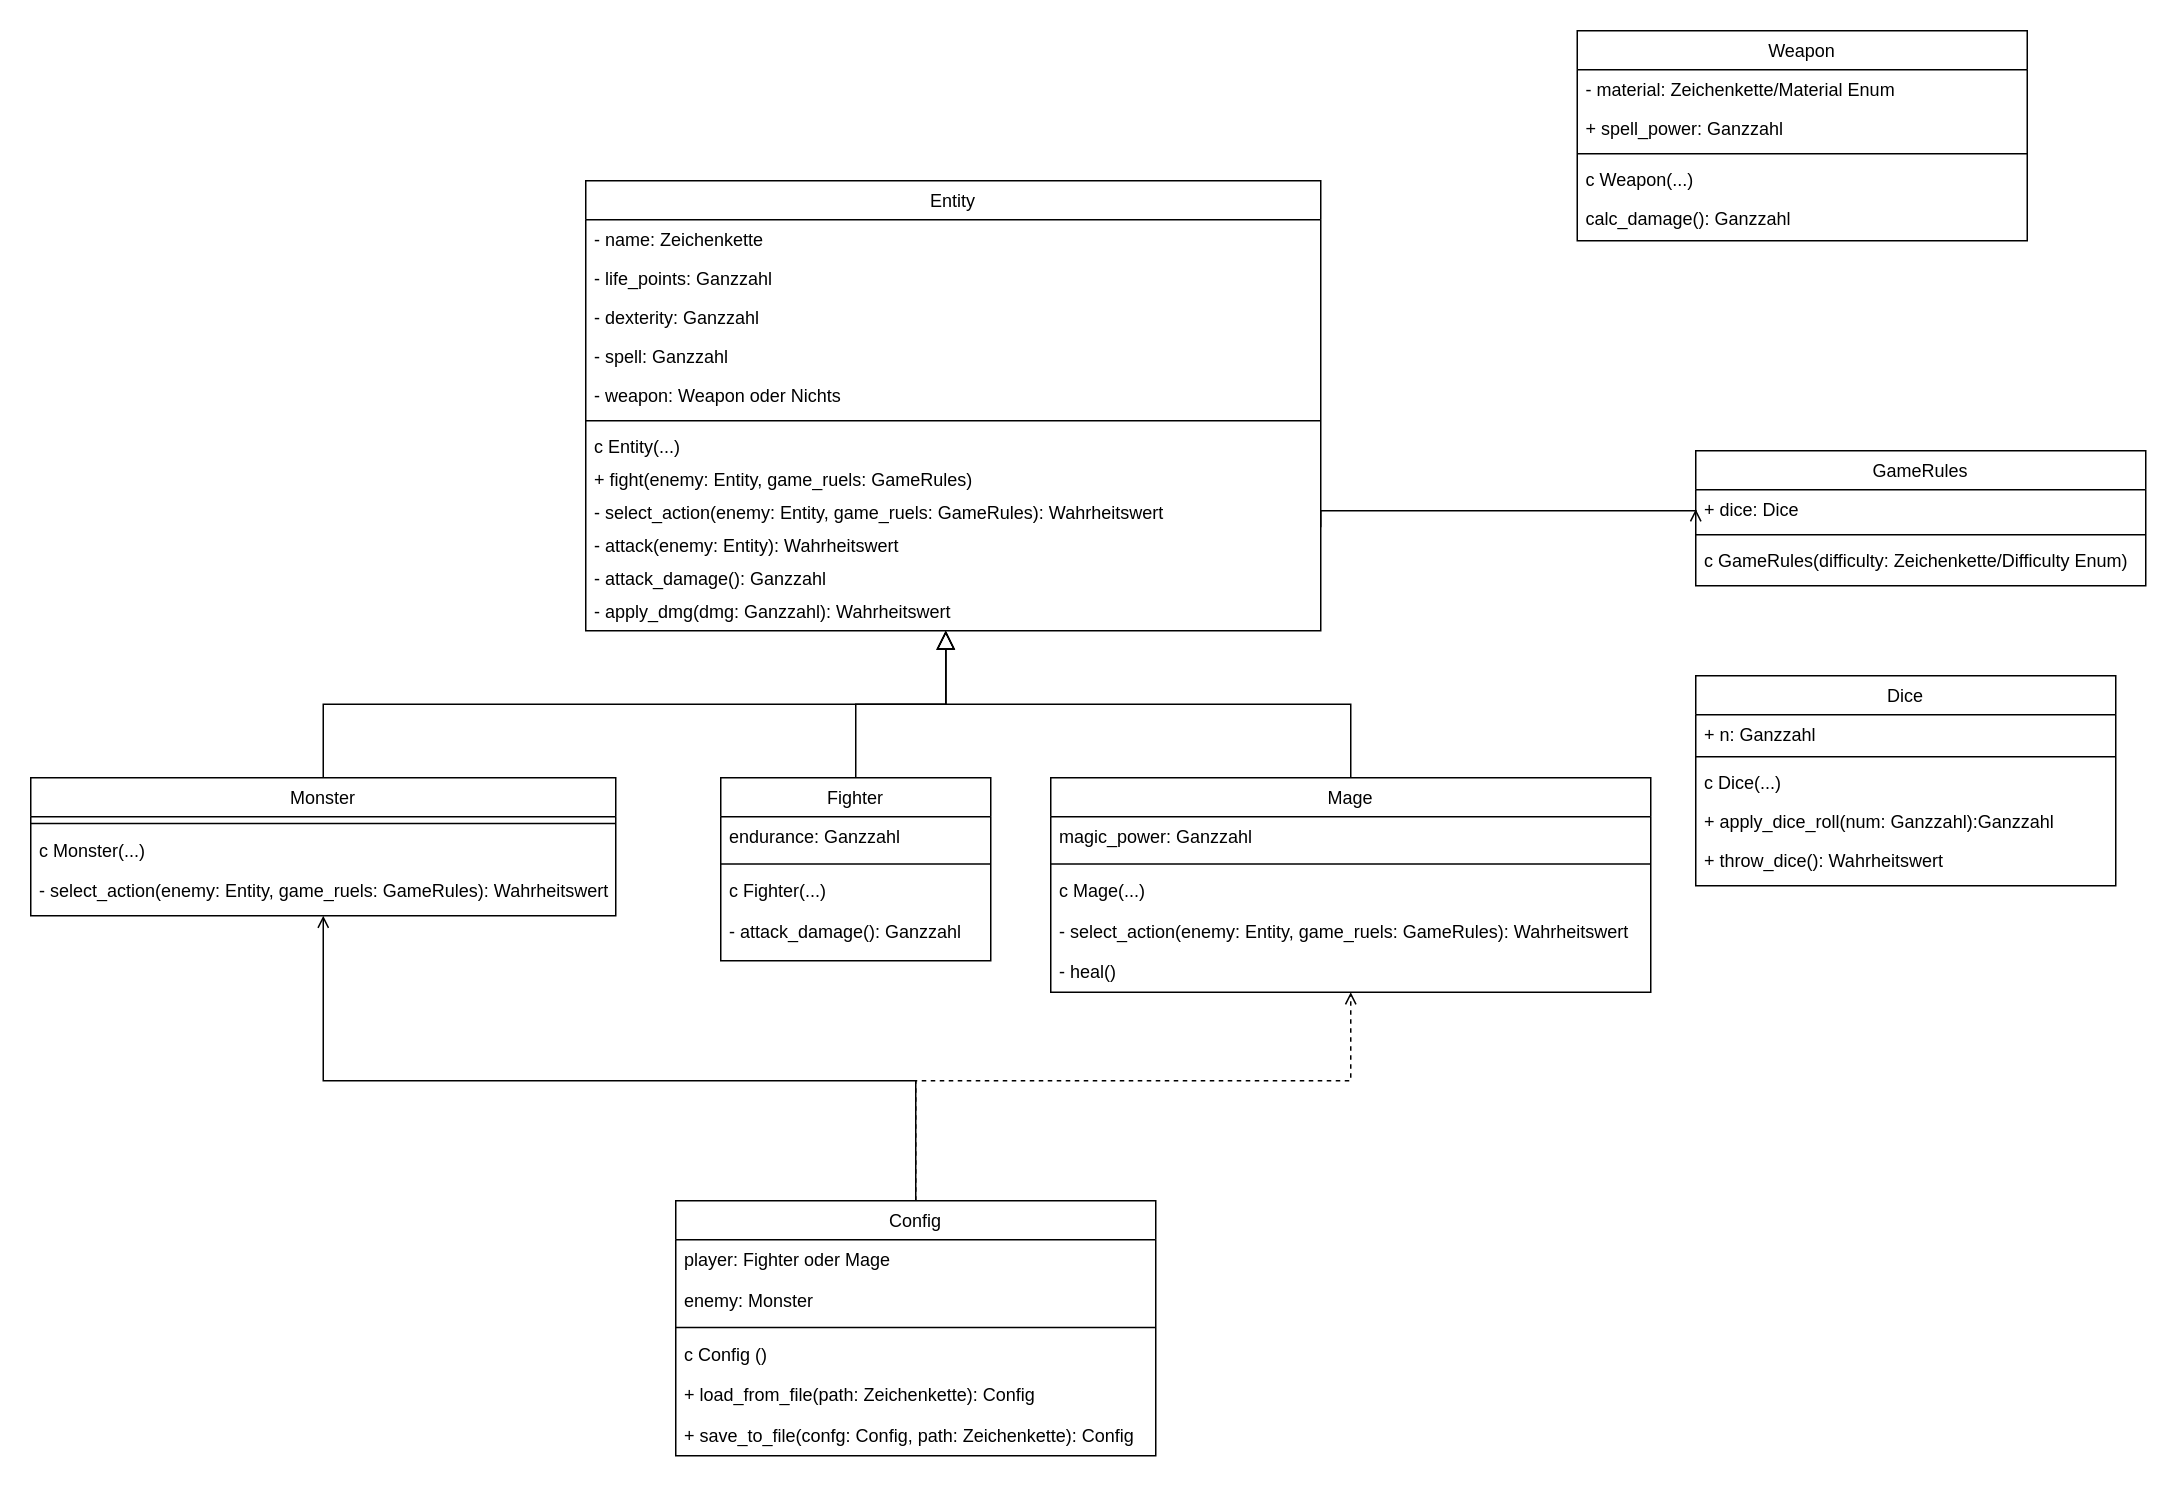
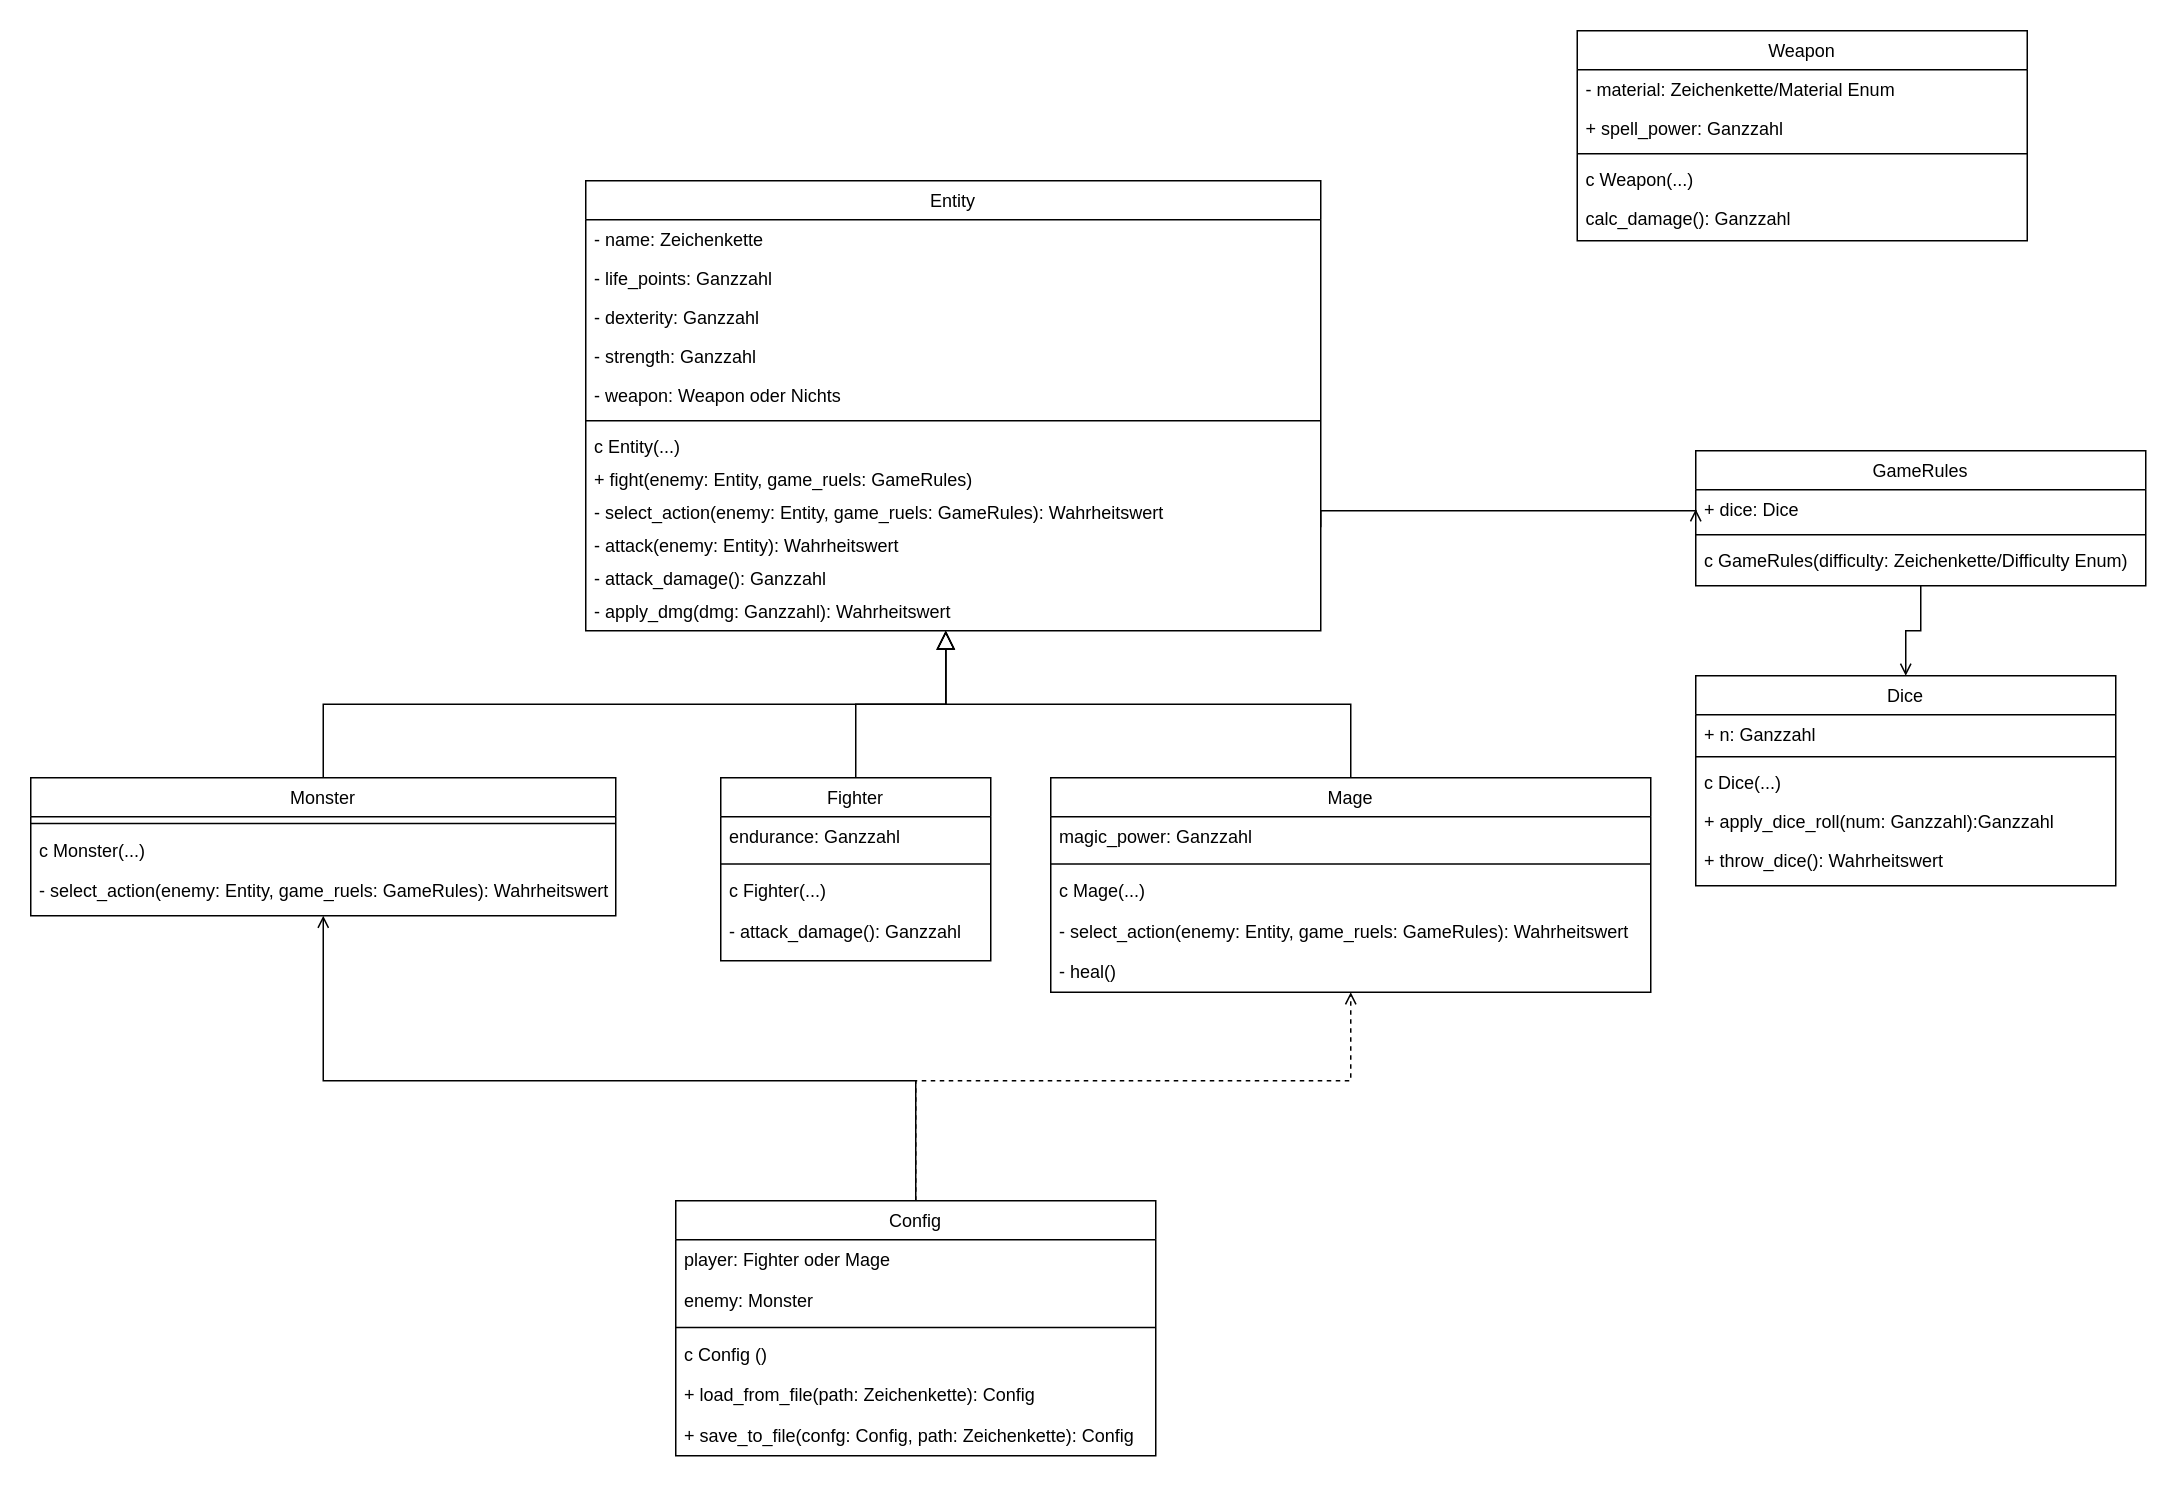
(666, 357) -> (685, 357)
none -> (1915, 631)
